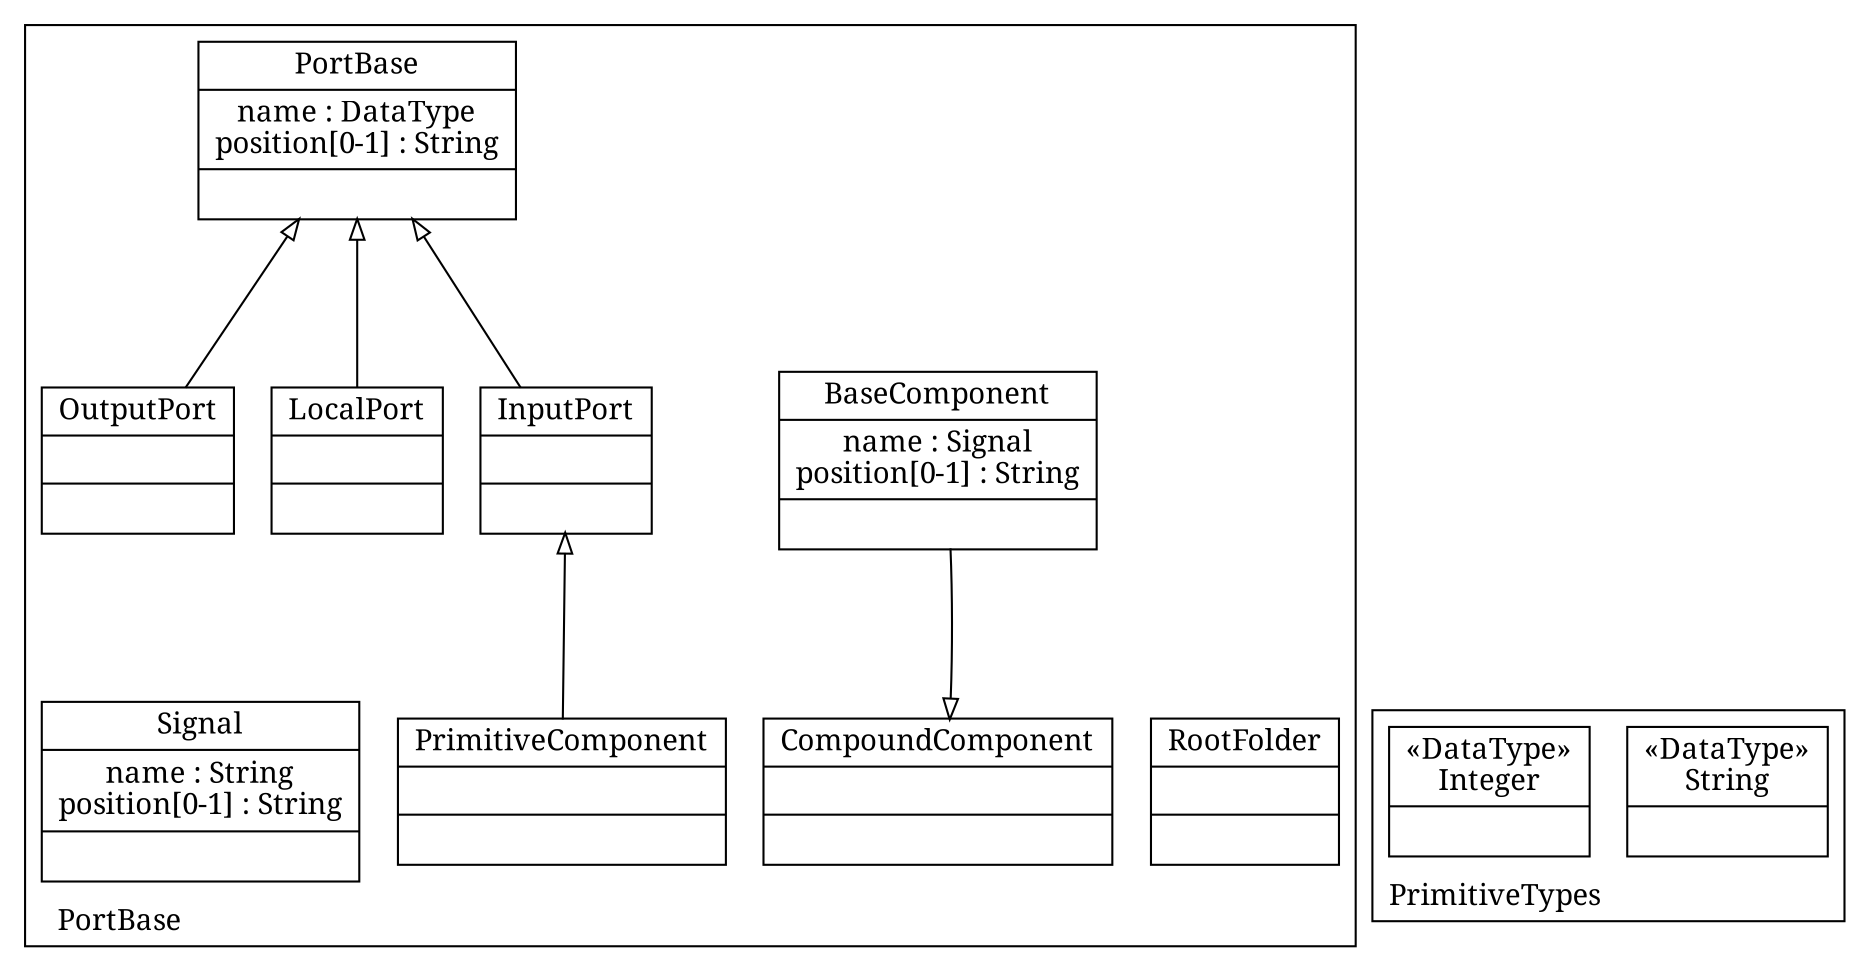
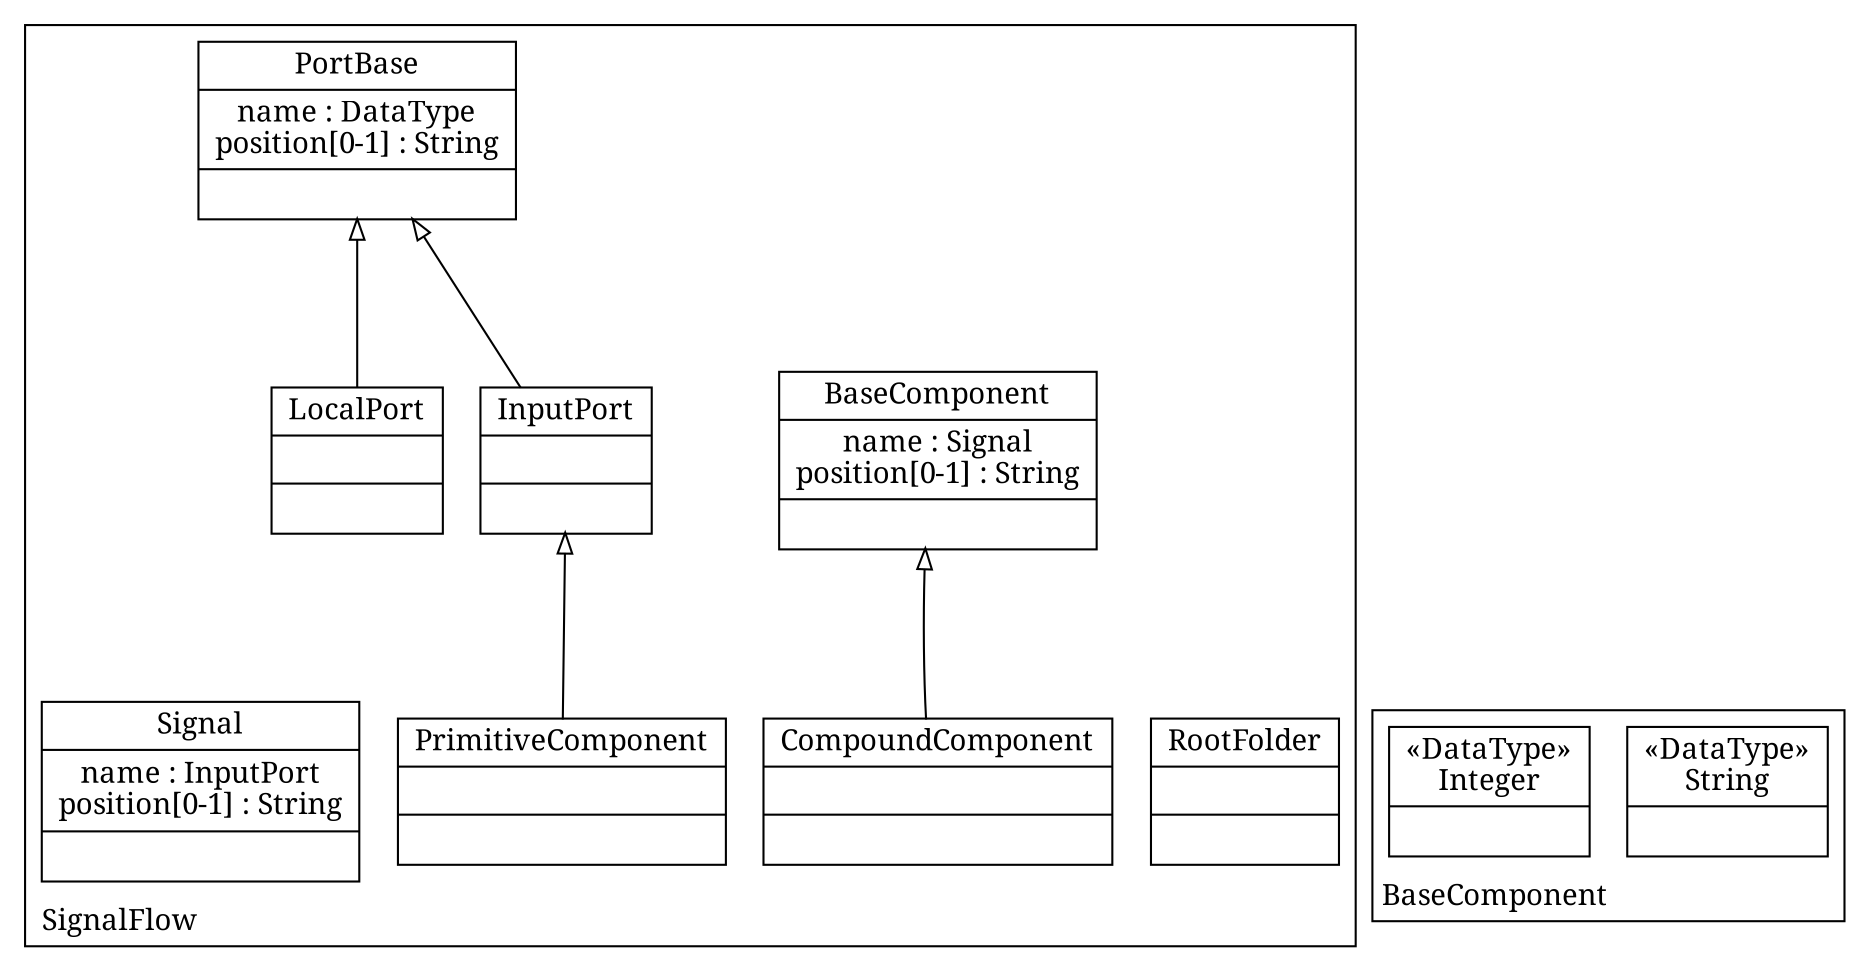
(138, 461) -> none
(952, 623) -> (924, 645)
(201, 774) -> (201, 774)
(1496, 897) -> (1496, 897)
(120, 922) -> (120, 922)
